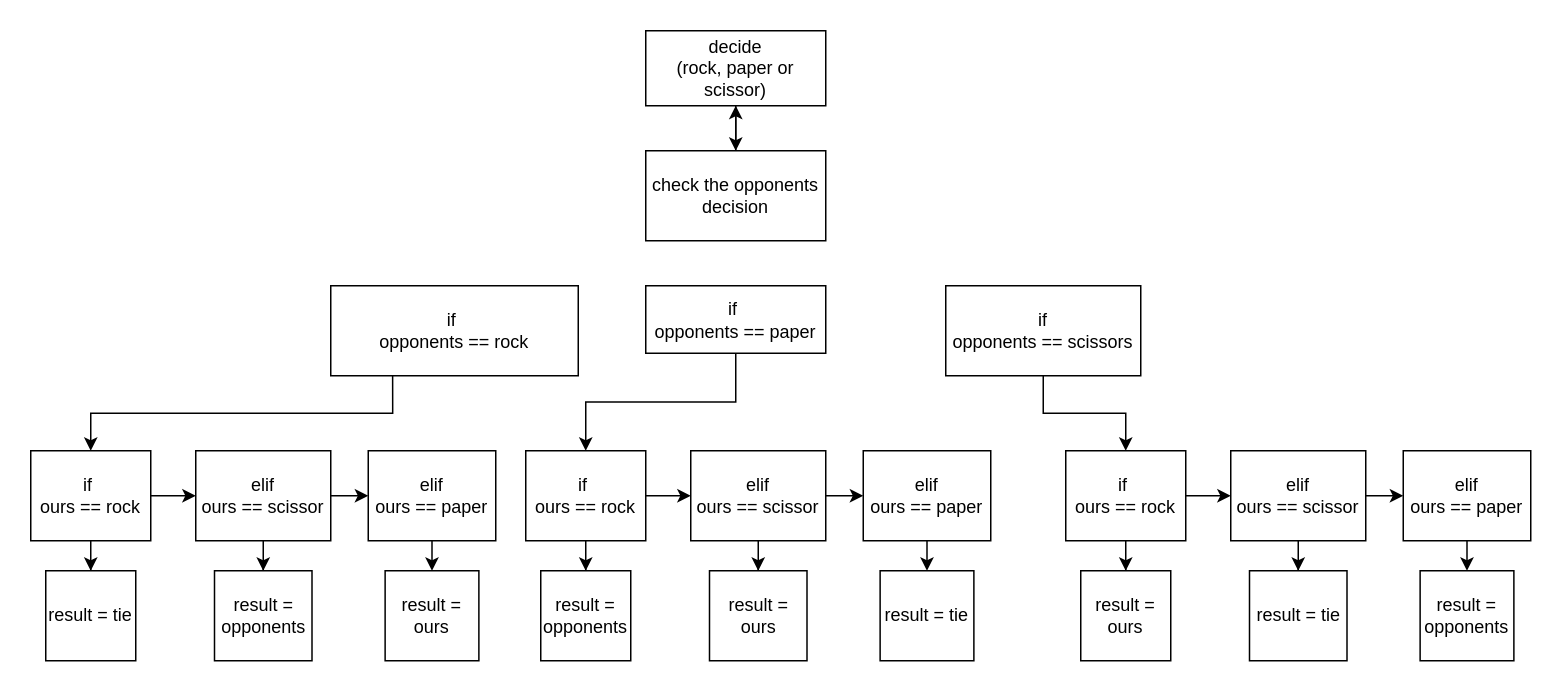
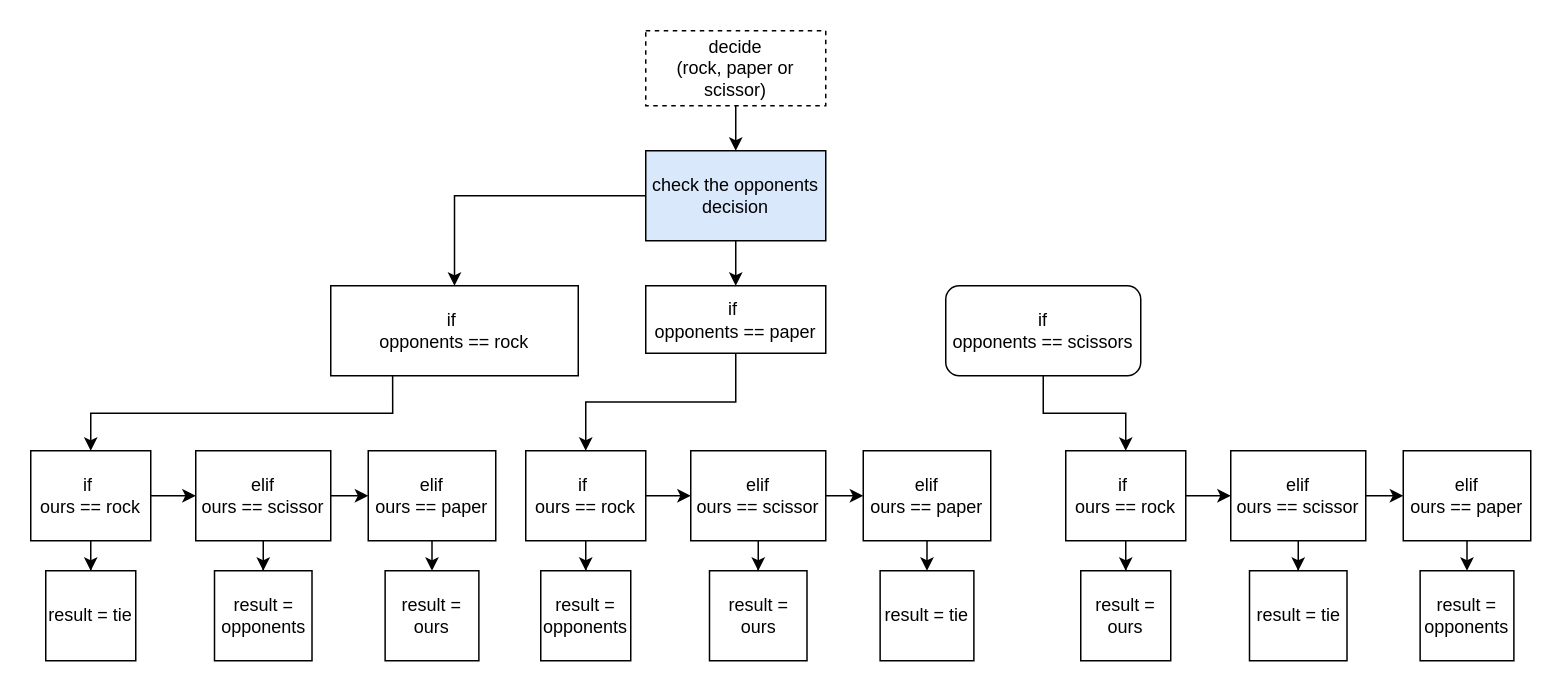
(736, 68) -> (736, 68)
(736, 149) -> (736, 269)
none -> (511, 196)
(736, 196) -> (736, 196)
(1043, 331) -> (1043, 331)
